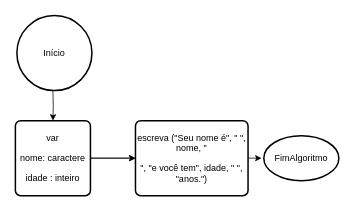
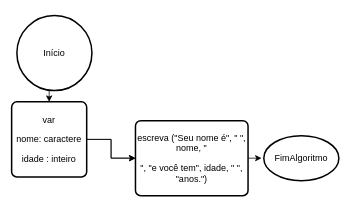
(53, 158) -> (49, 139)
